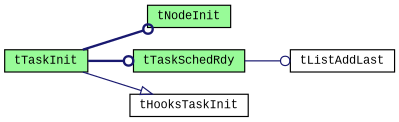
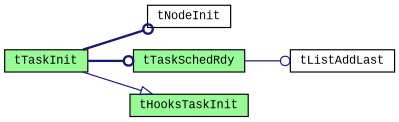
(189, 16) -> (189, 16)
(189, 105) -> (189, 105)
